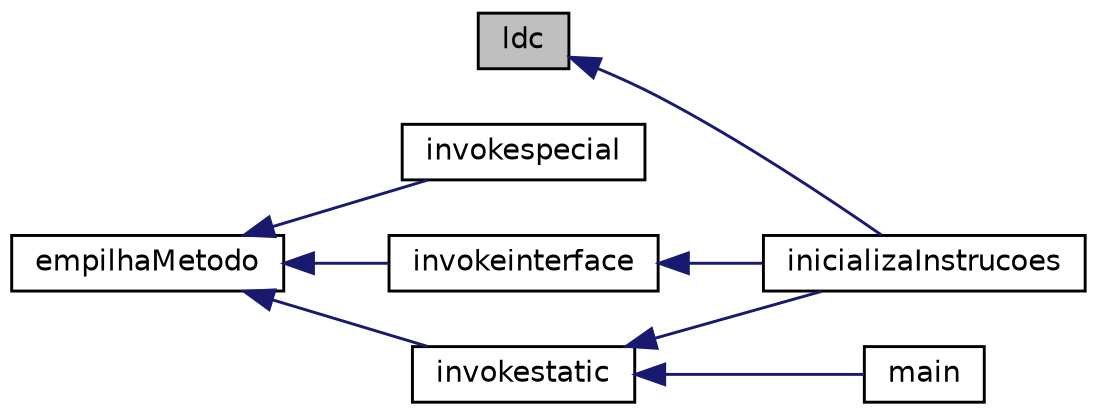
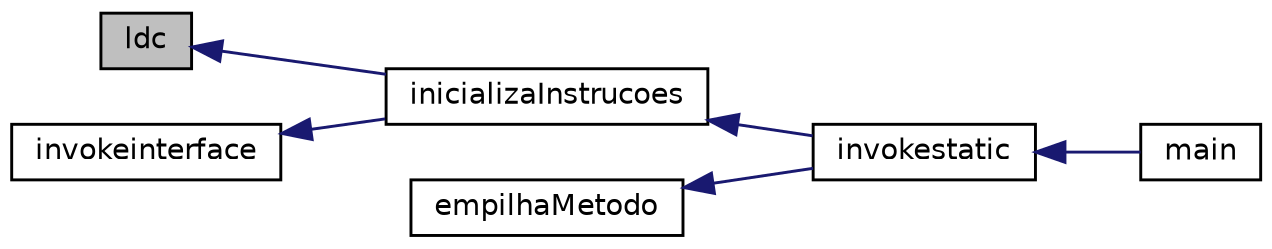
(524, 152) -> none
(351, 263) -> none
(738, 315) -> (775, 130)
